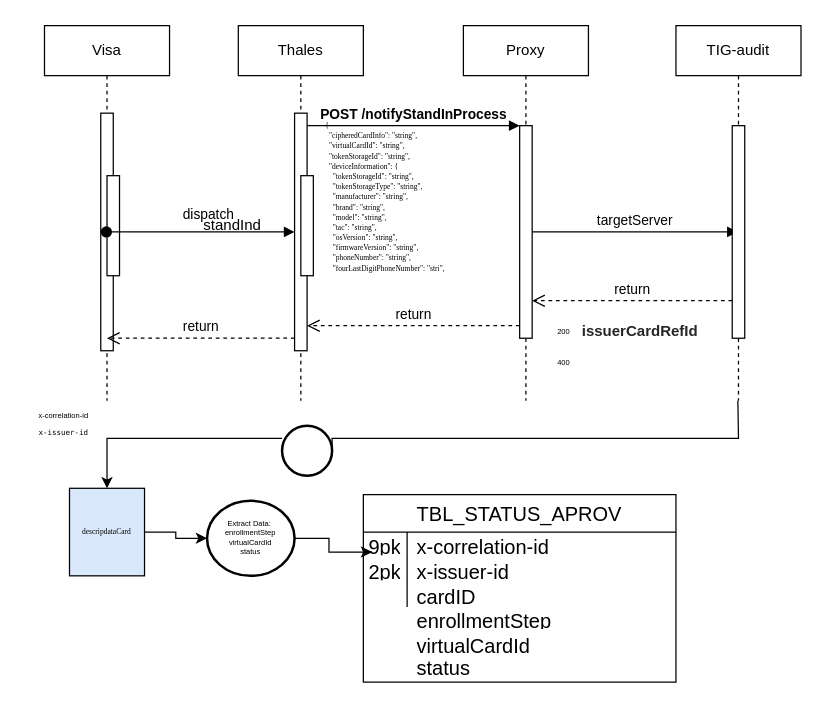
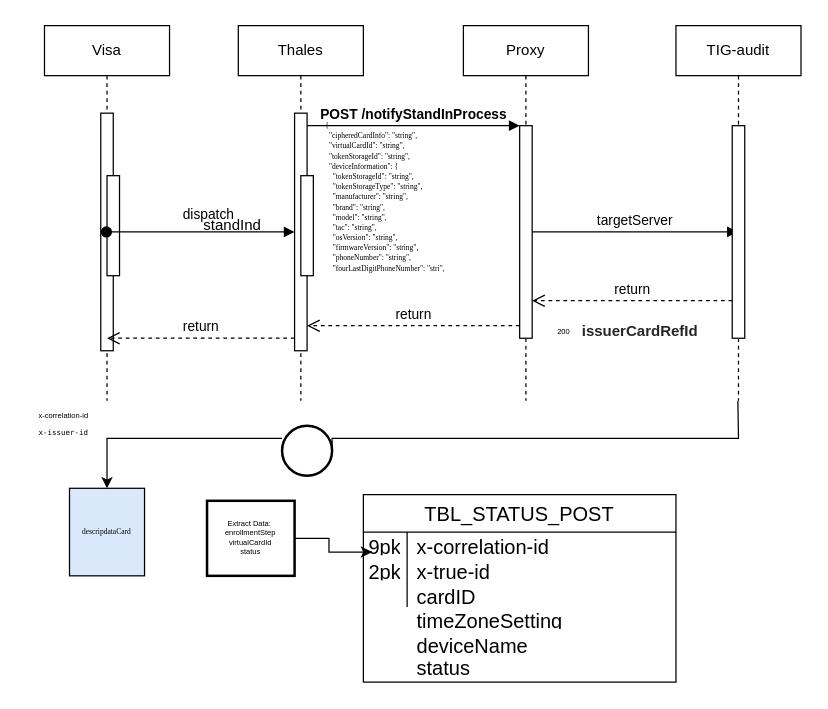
(563, 363) -> none
(519, 515) -> (519, 515)
(175, 532) -> none
(251, 538) -> (251, 538)
(473, 569) -> (465, 569)
(490, 618) -> (496, 618)
(484, 643) -> (470, 643)
